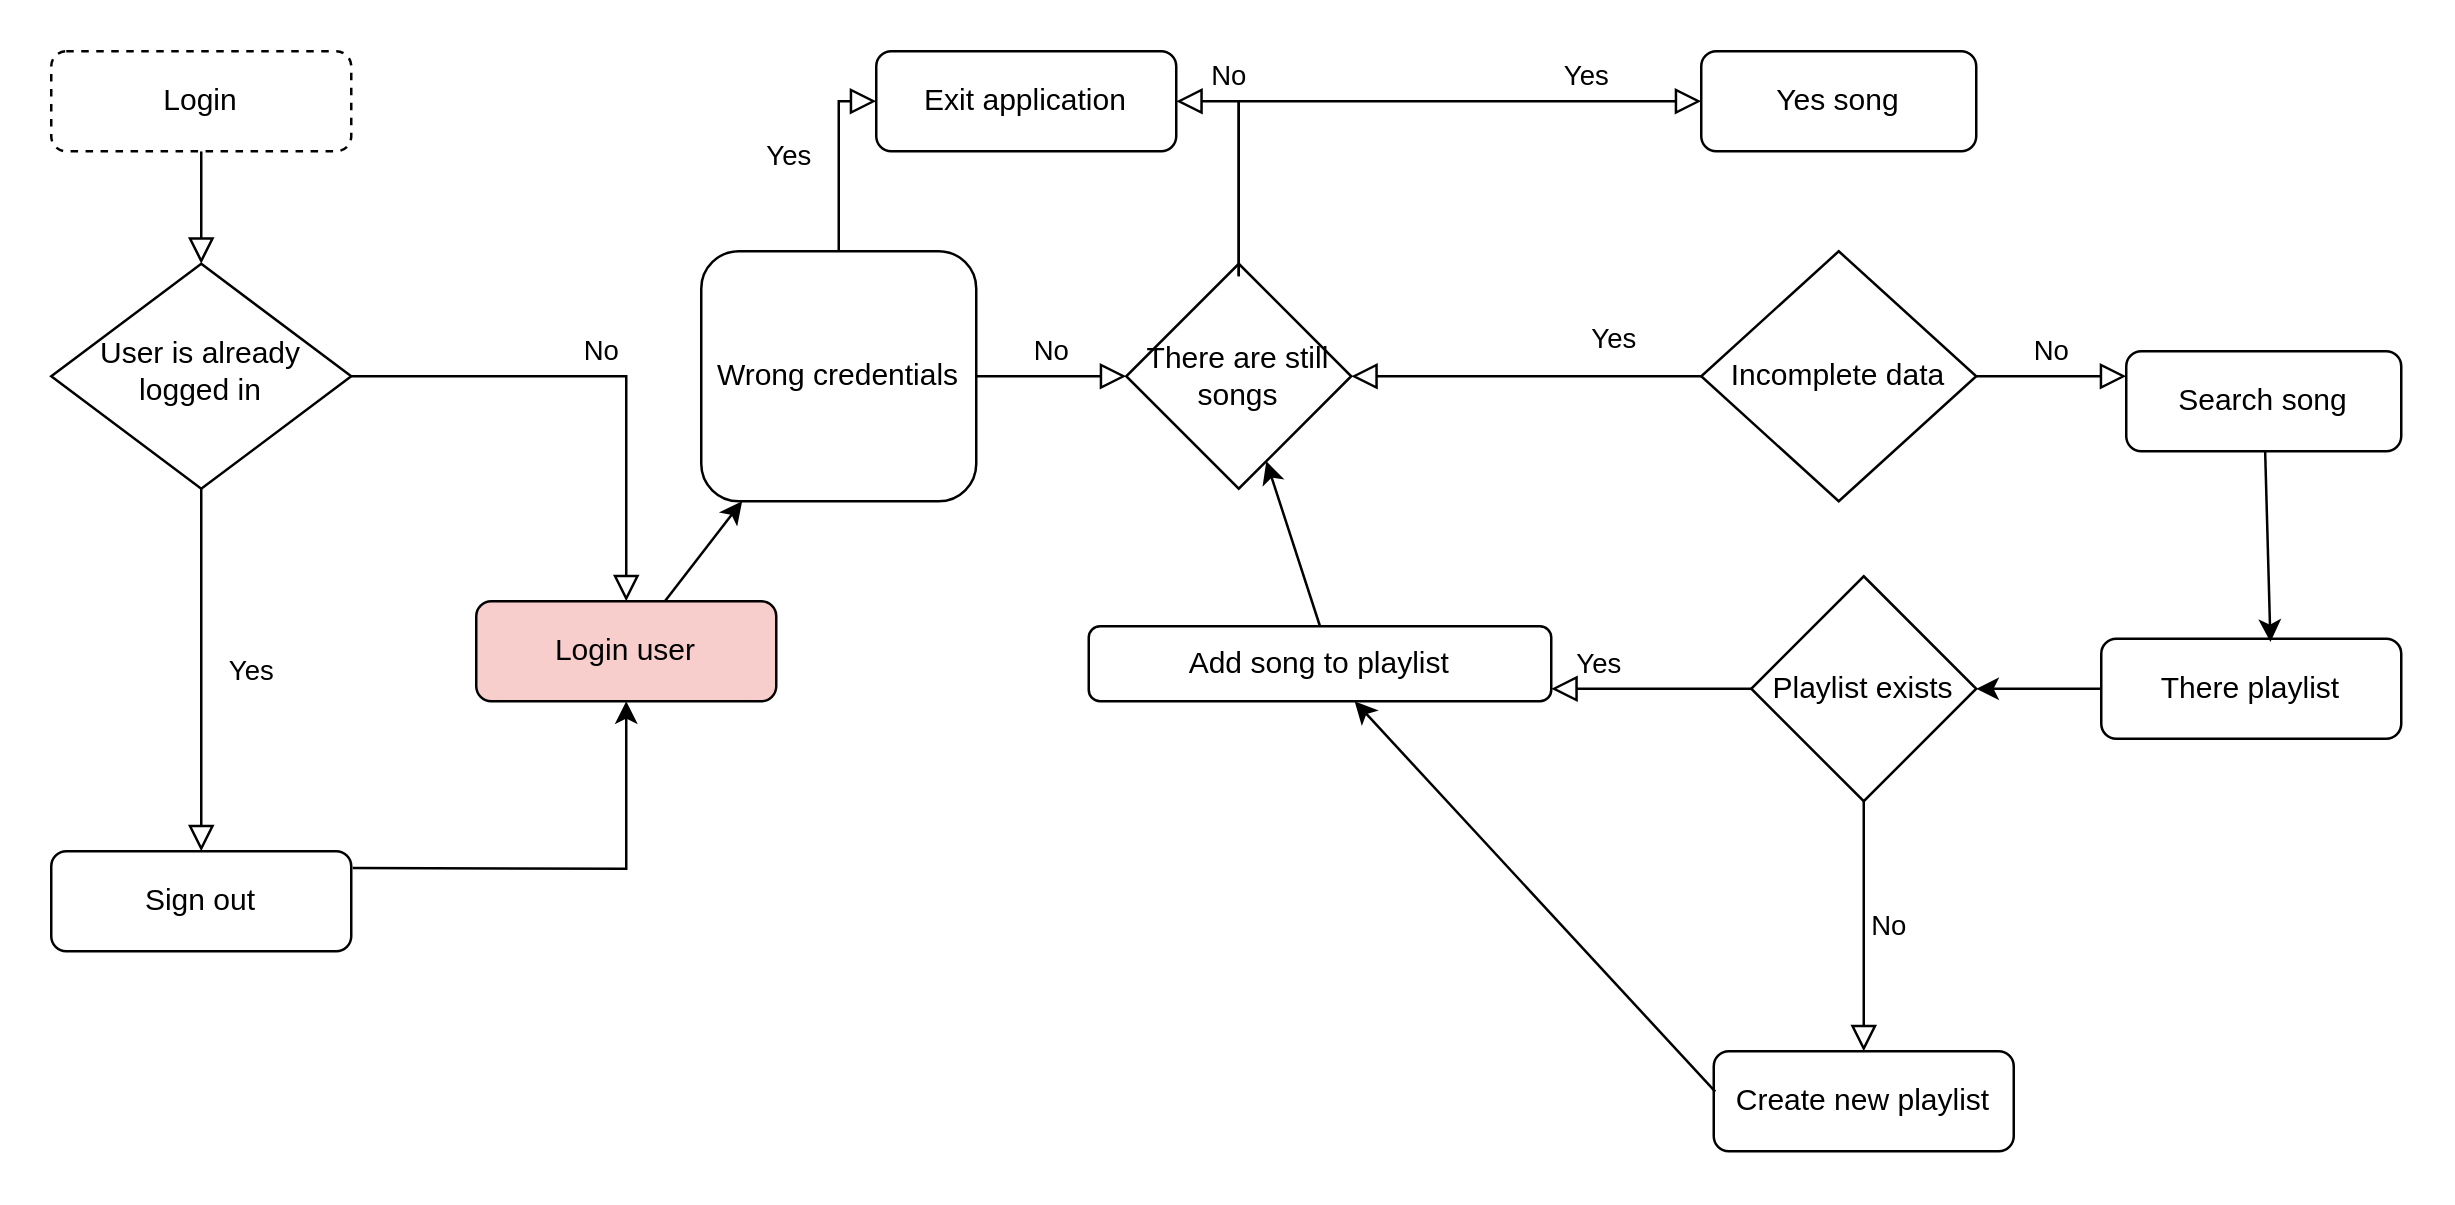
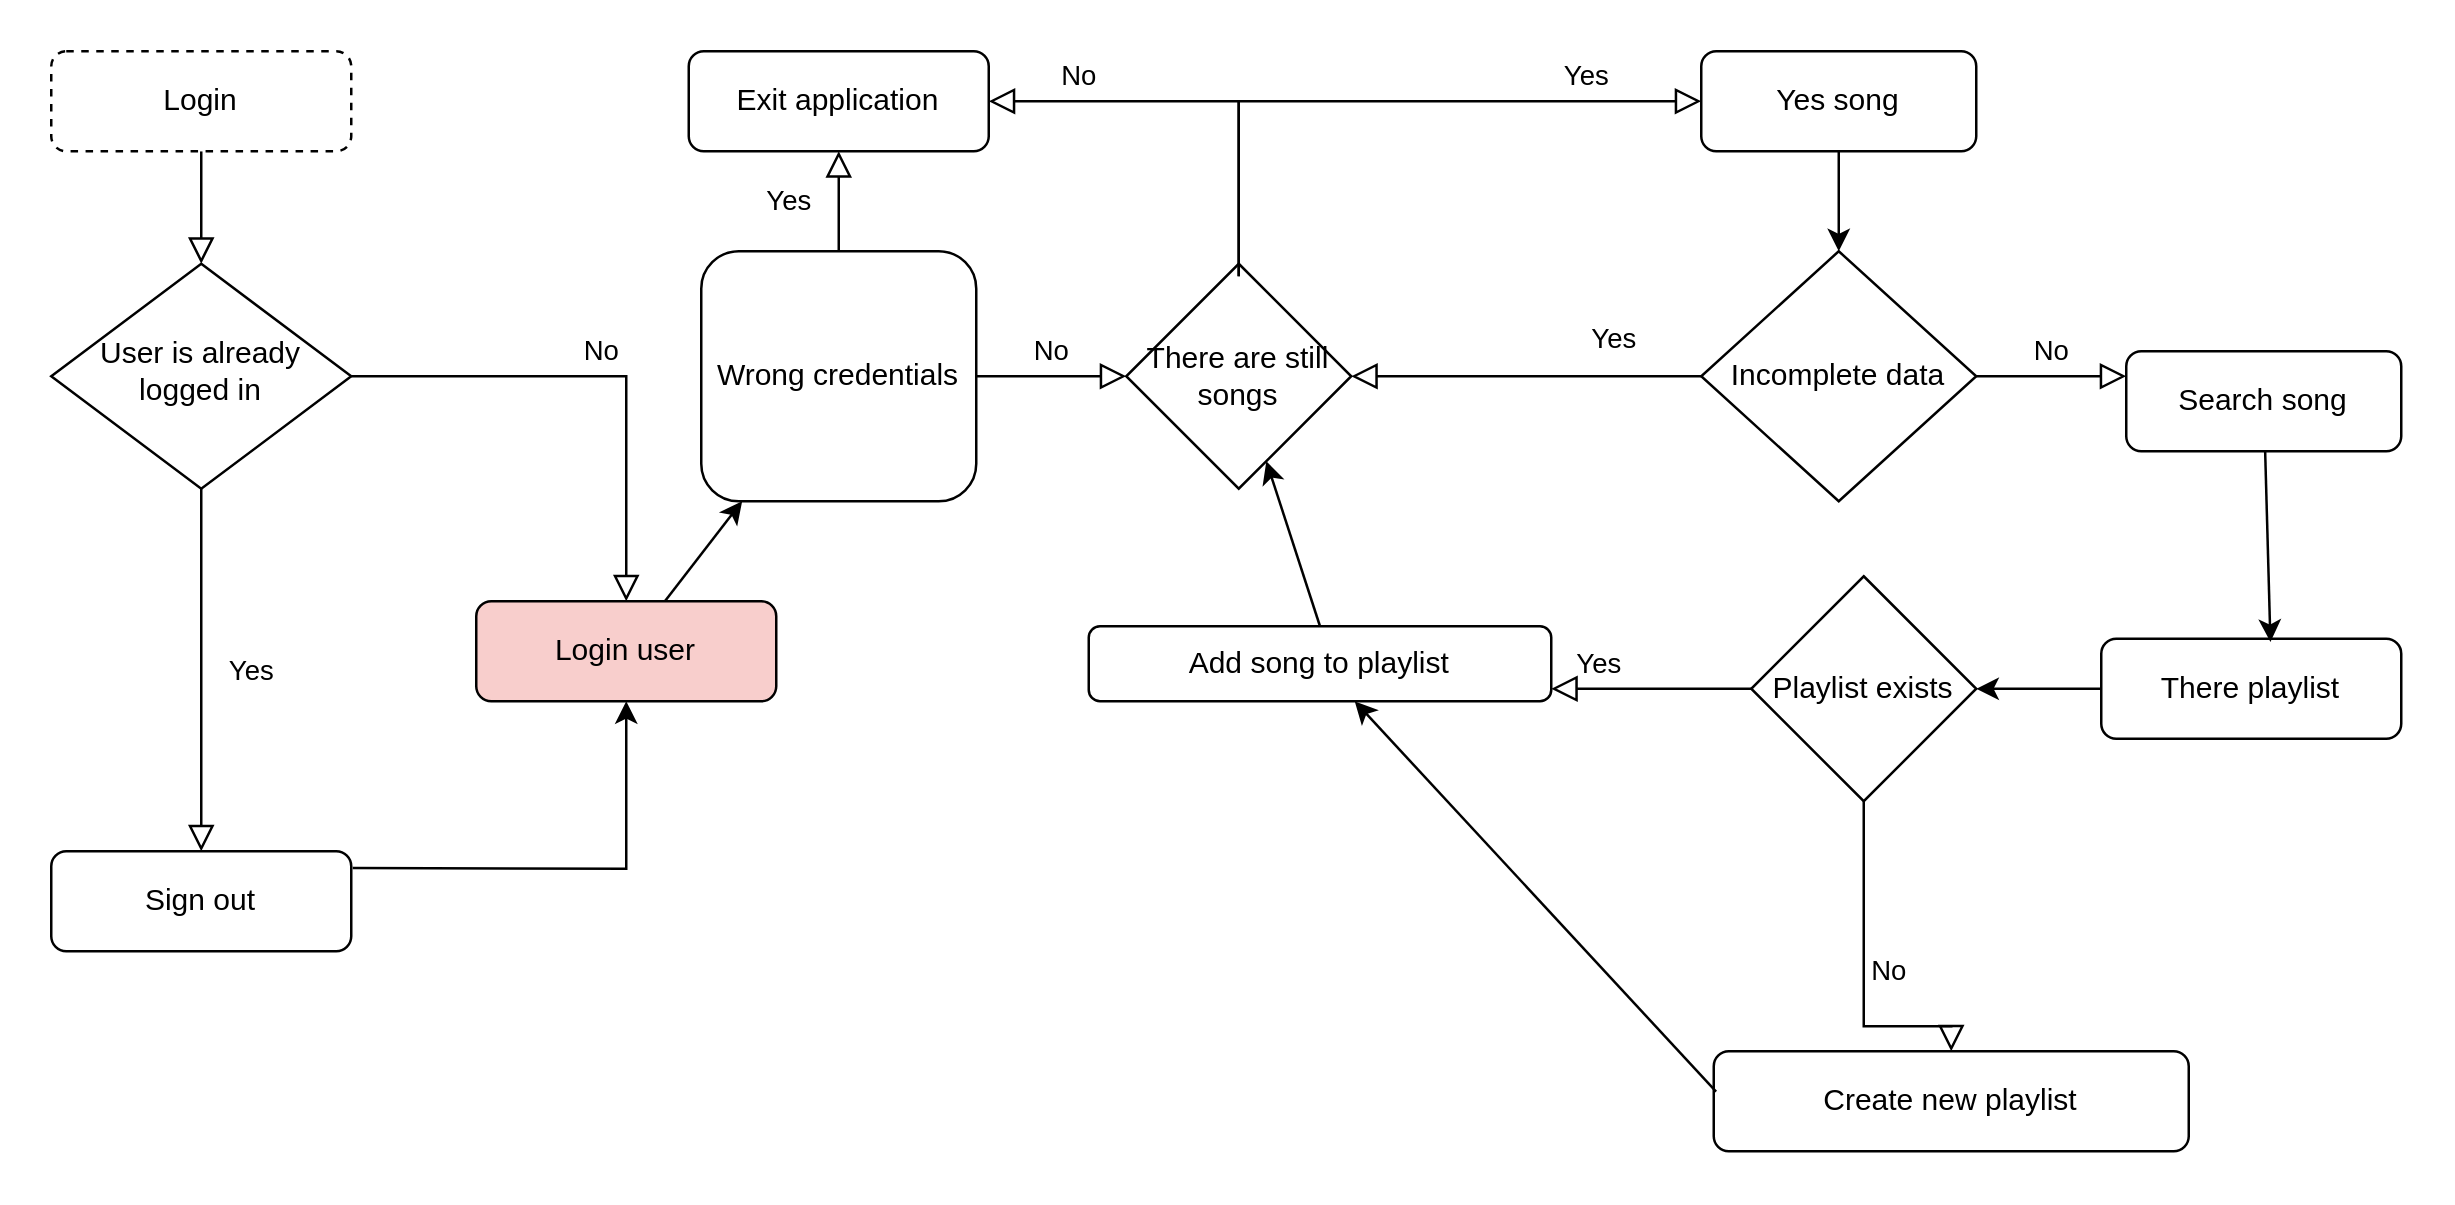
(1026, 101) -> (839, 101)
none -> (1839, 193)
(1864, 1101) -> (1951, 1101)
